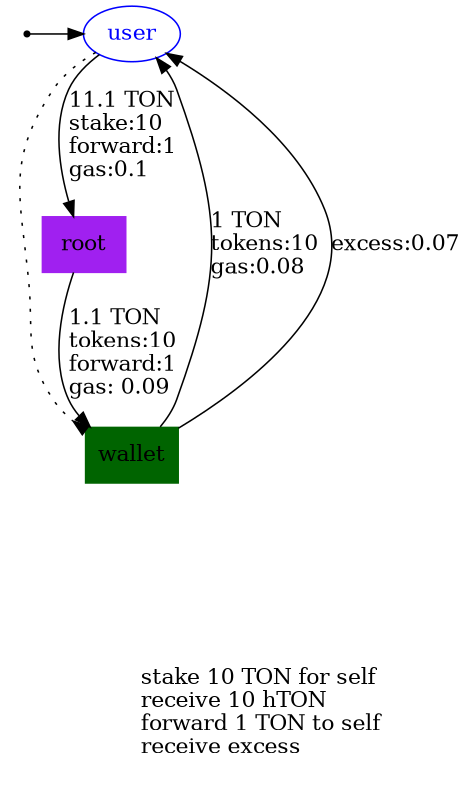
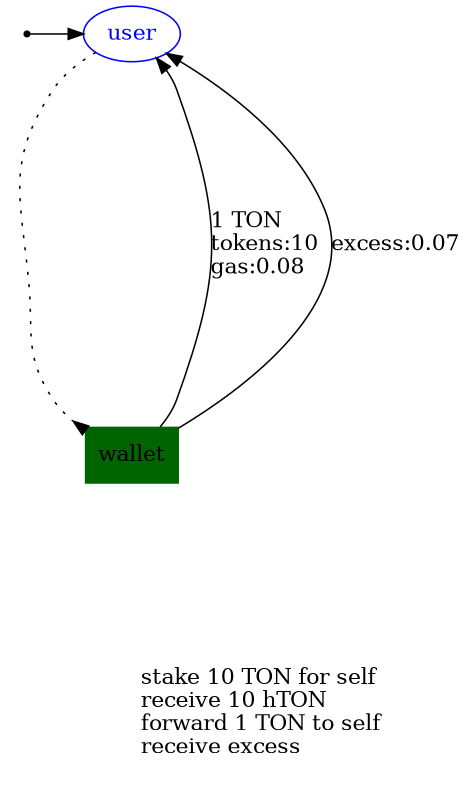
(84, 245) -> none
